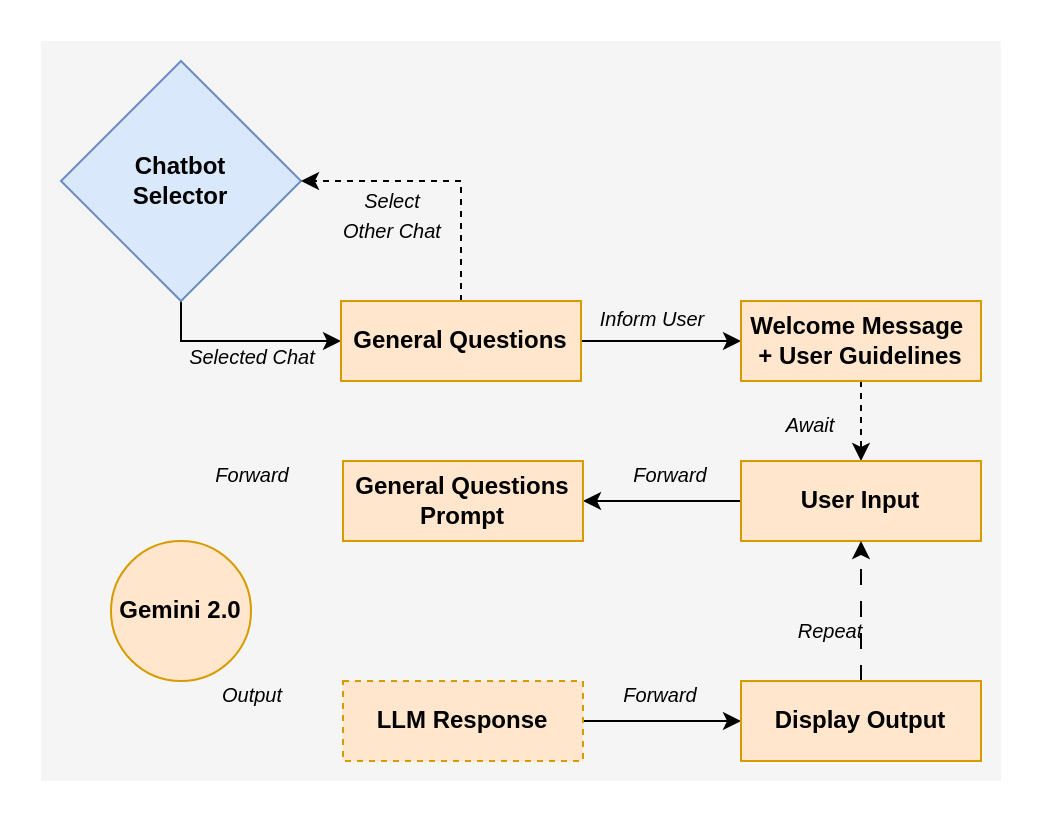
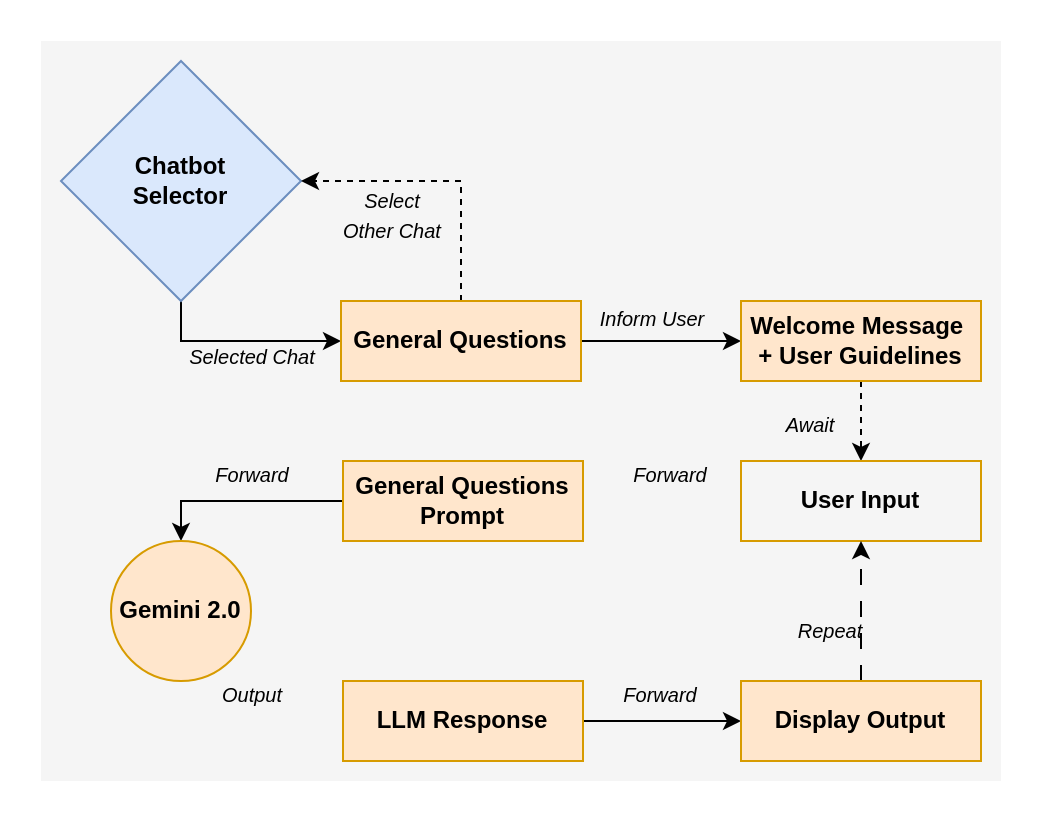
none -> (249, 501)
(669, 501) -> none
(861, 501) -> (861, 501)
(463, 721) -> (463, 721)
